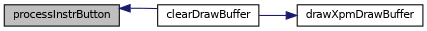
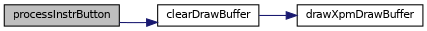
(144, 8) -> (133, 23)
